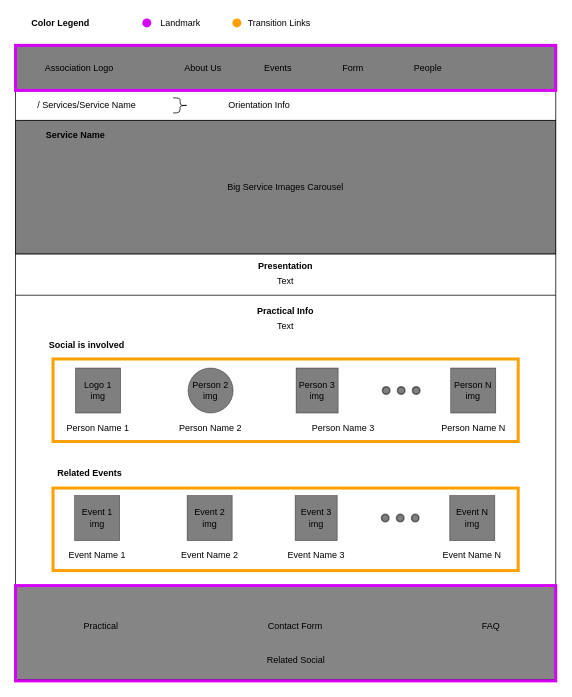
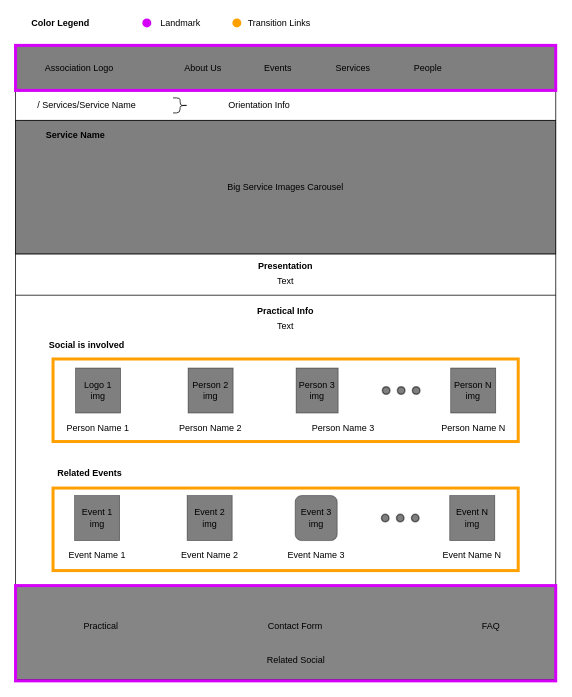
(353, 68) -> (353, 68)
(210, 390) -> (210, 390)
(316, 518) -> (316, 518)
